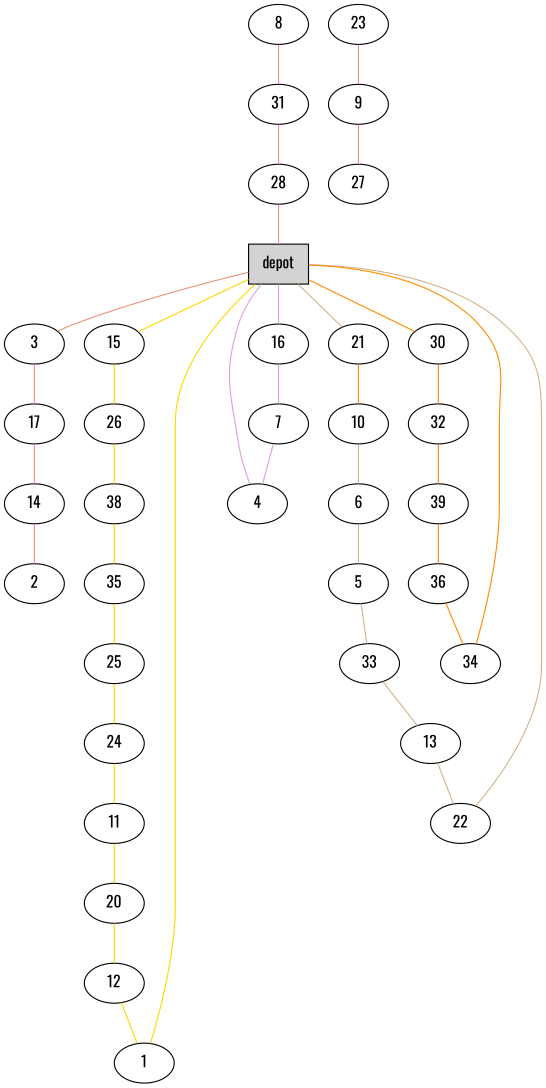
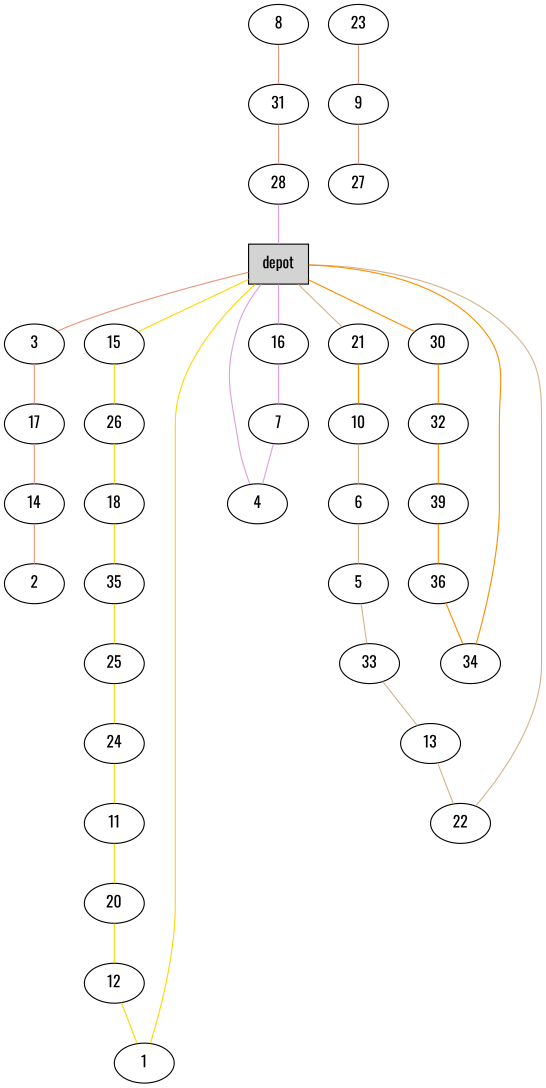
(279, 224) -> (279, 224)
(114, 504) -> (114, 504)
